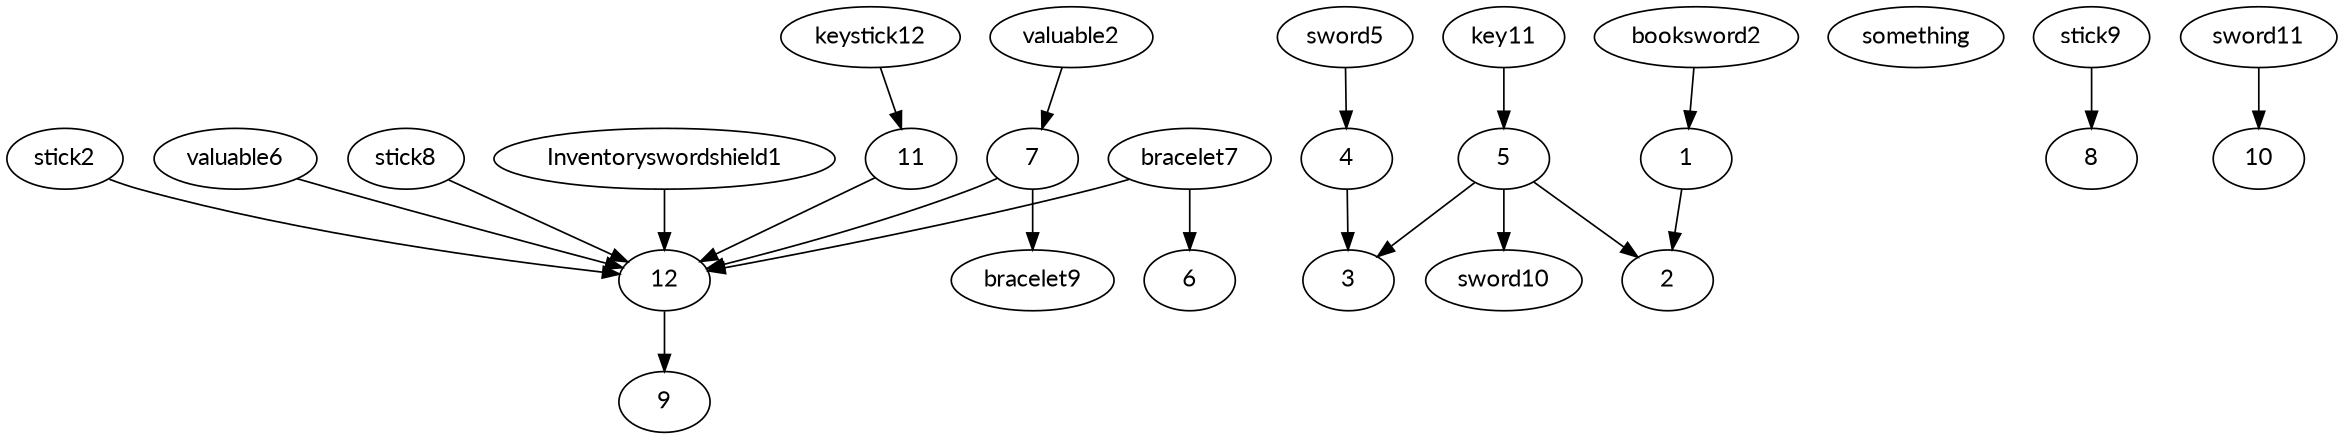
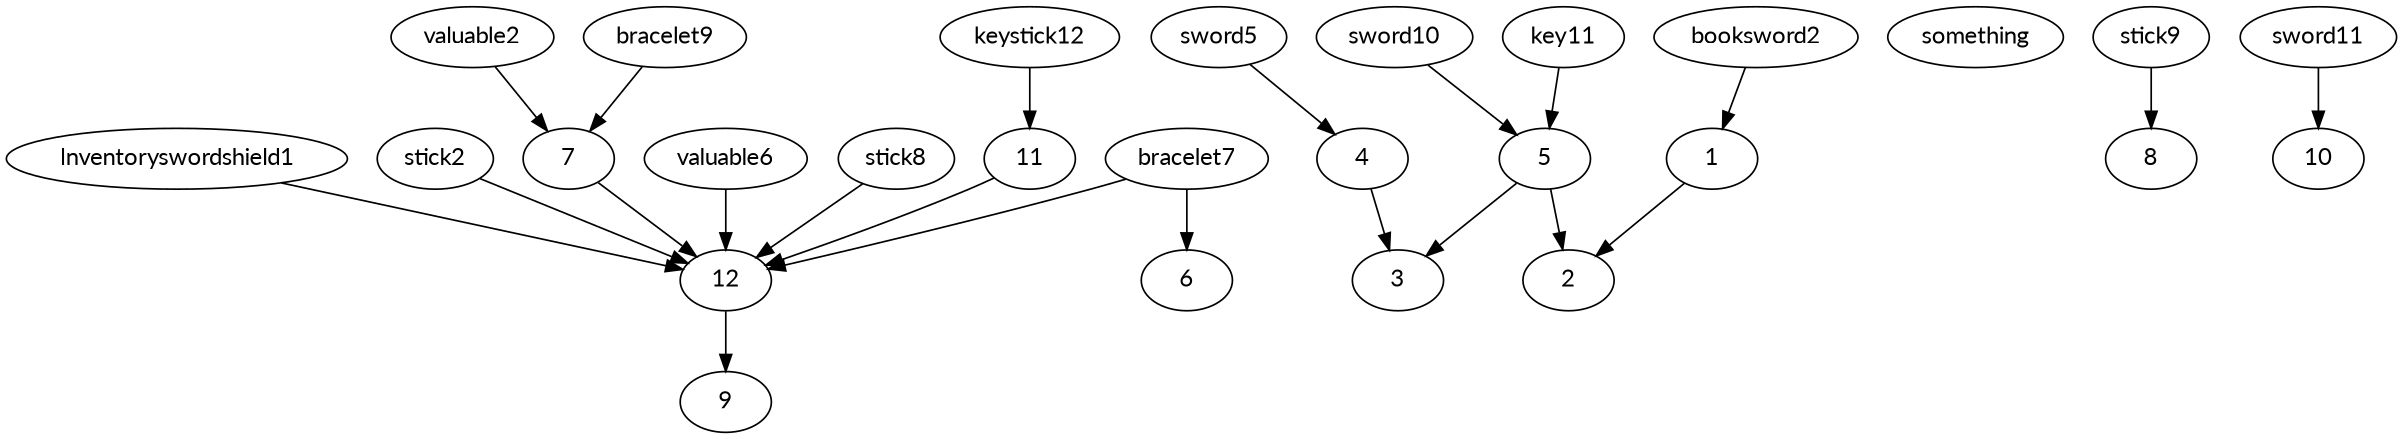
(1504, 211) -> (1465, 95)
(1033, 215) -> (622, 92)
